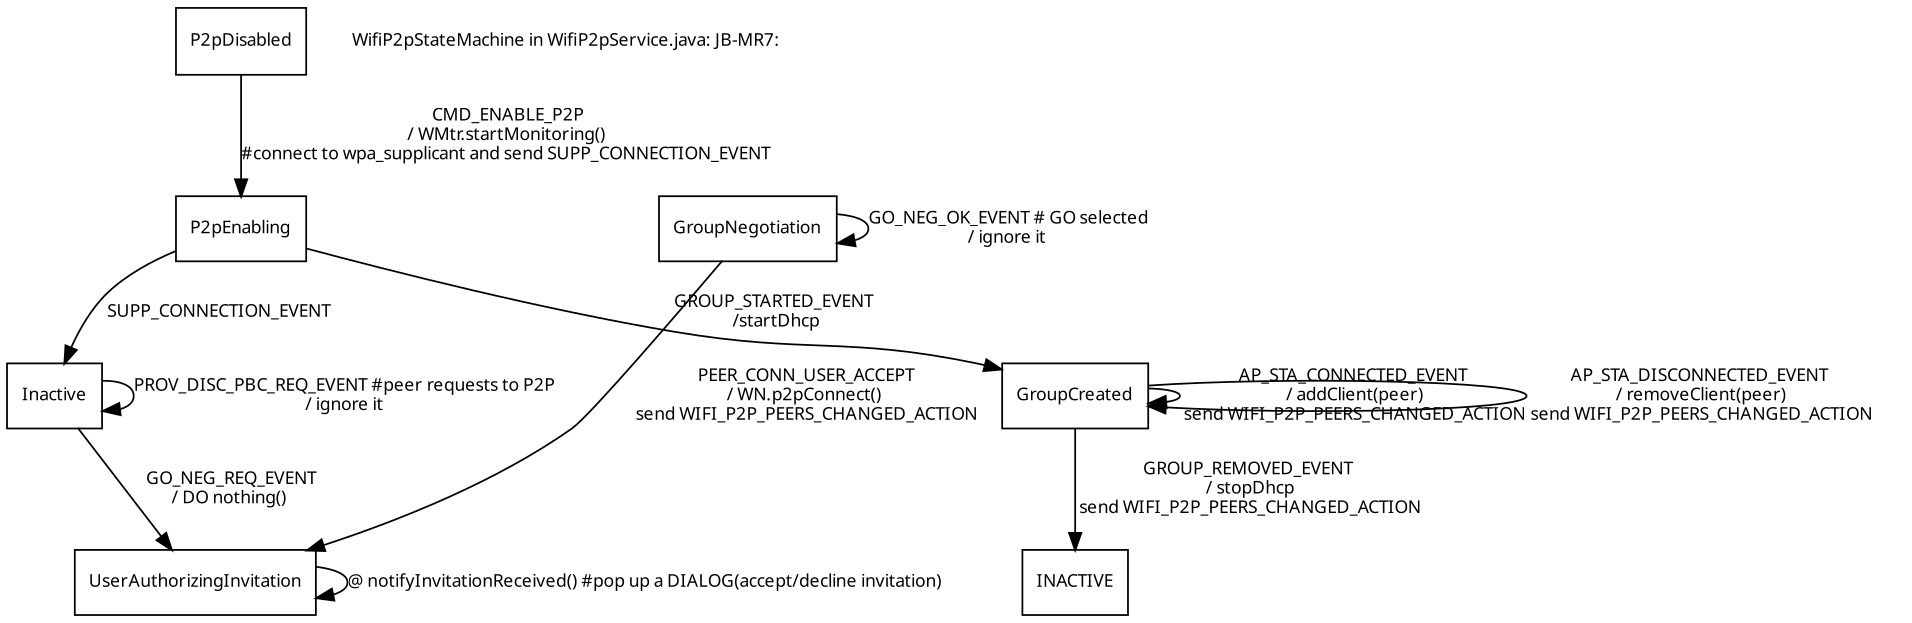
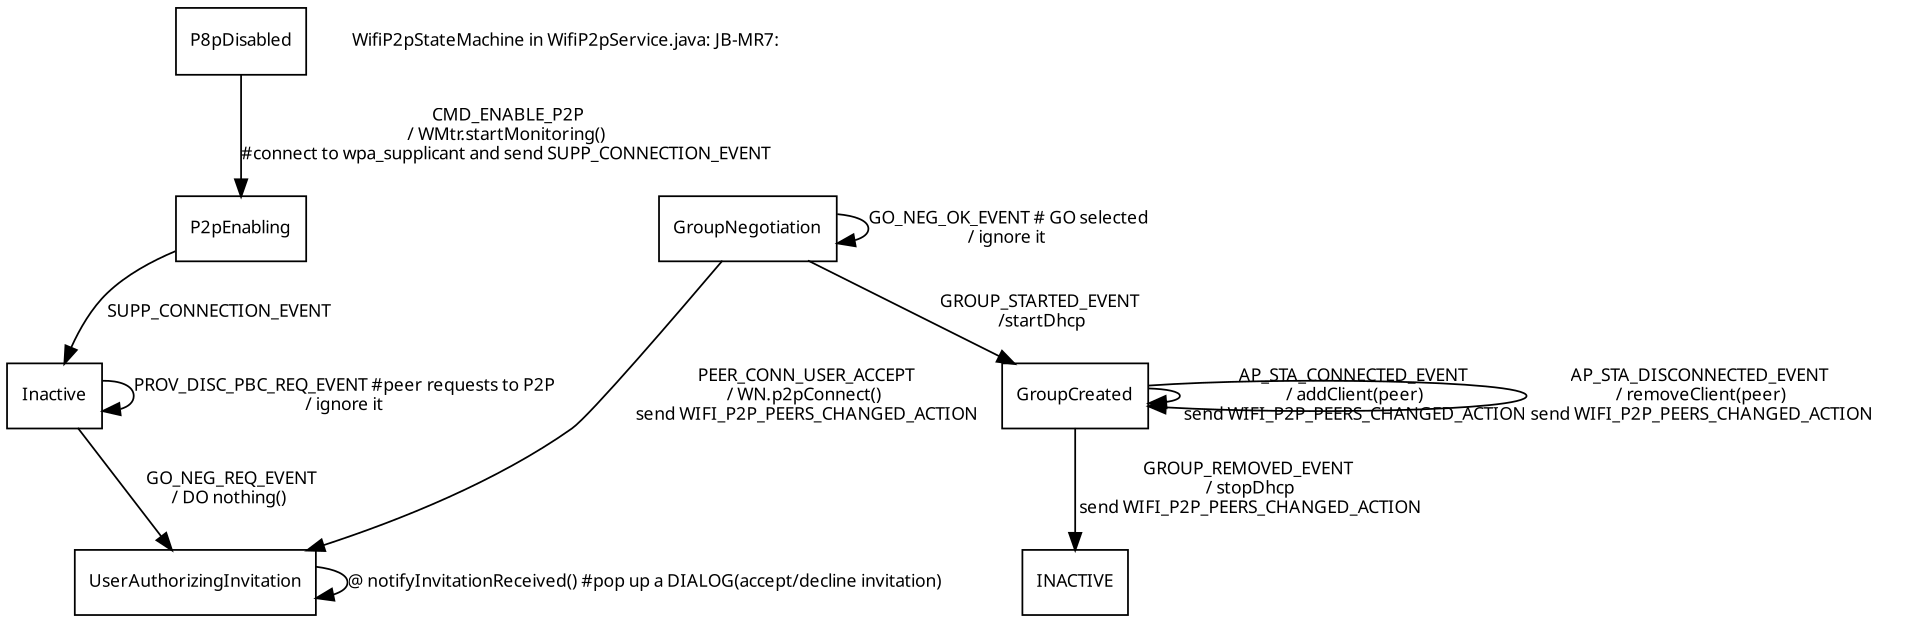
(241, 41) -> (241, 41)
(642, 326) -> (904, 308)
